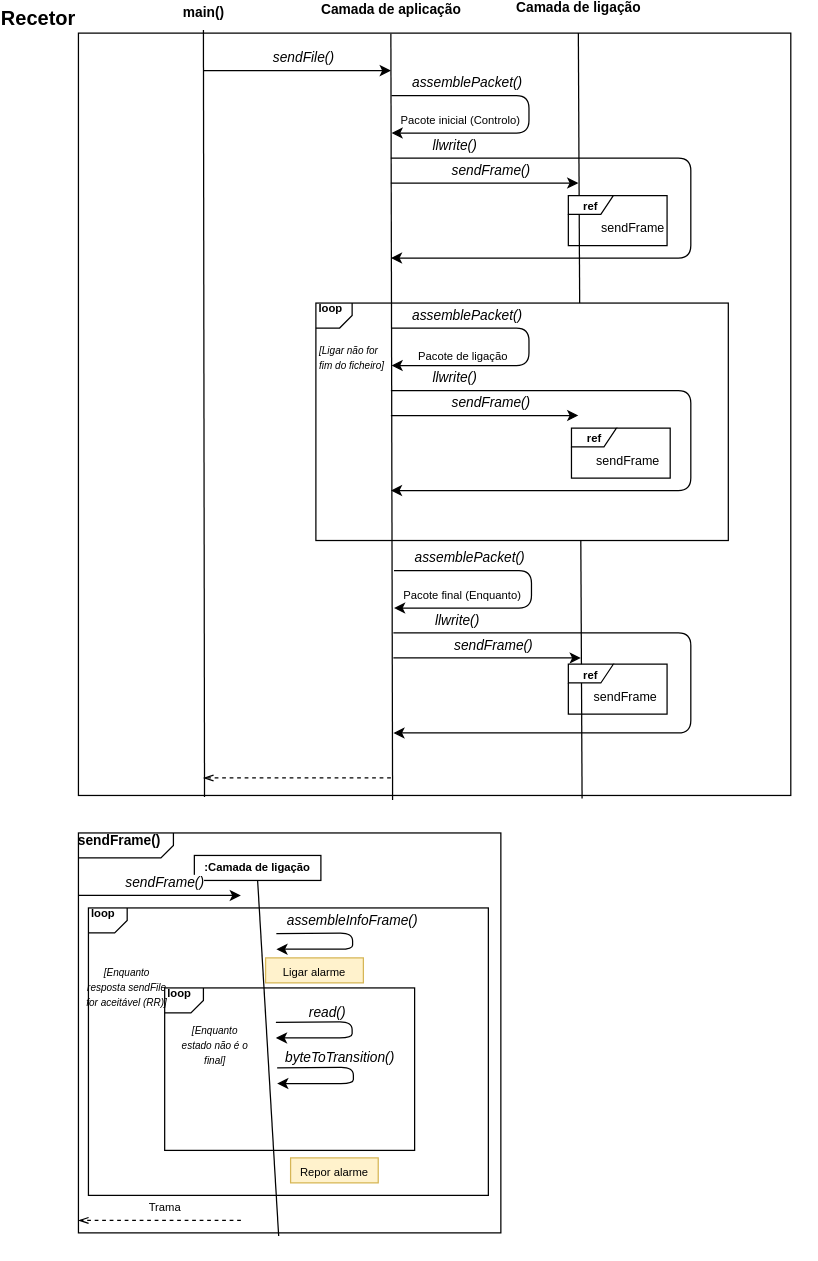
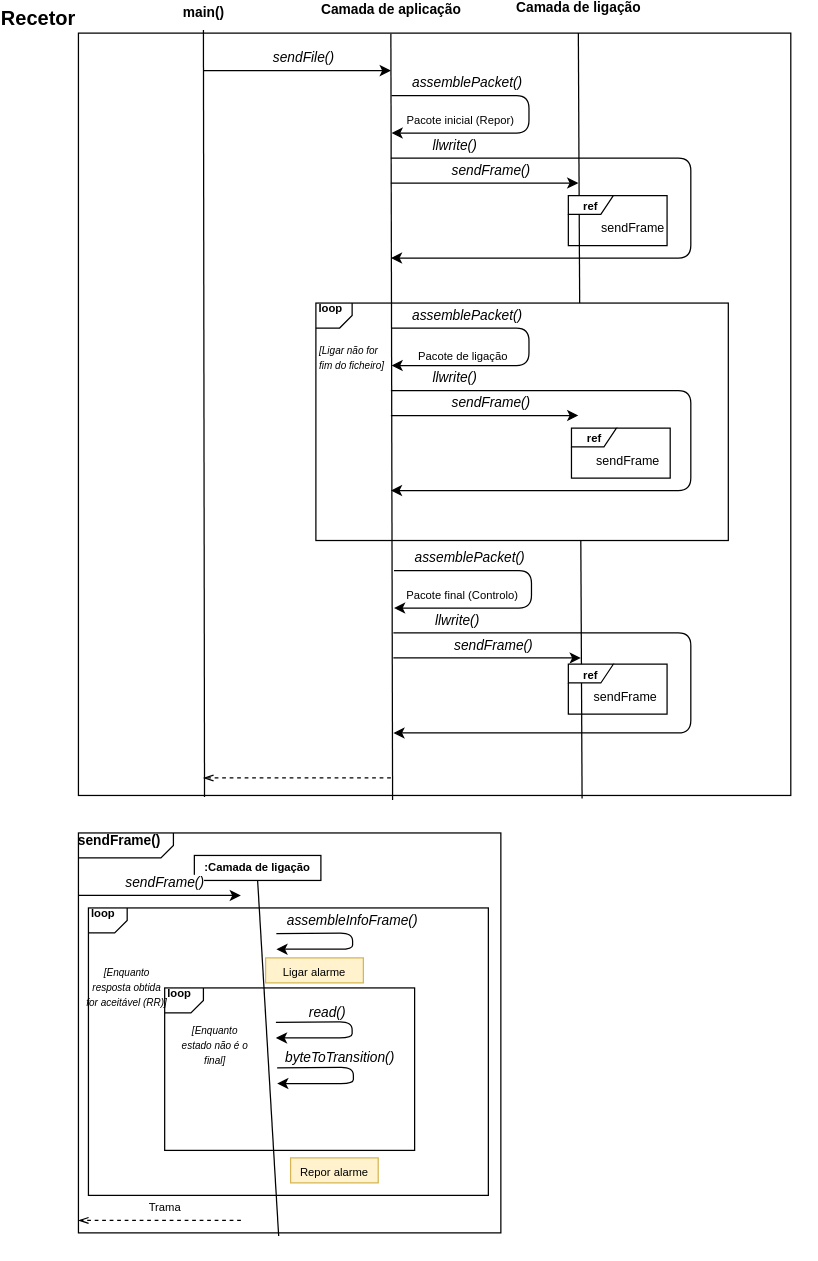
(461, 121) -> (461, 121)
(463, 596) -> (463, 596)
(127, 987) -> (127, 987)
